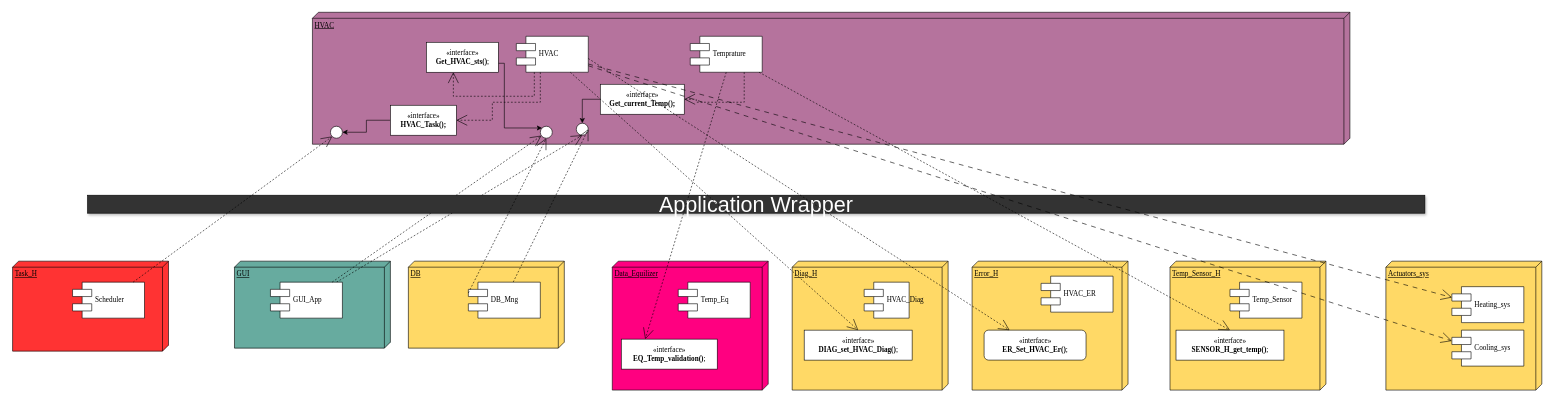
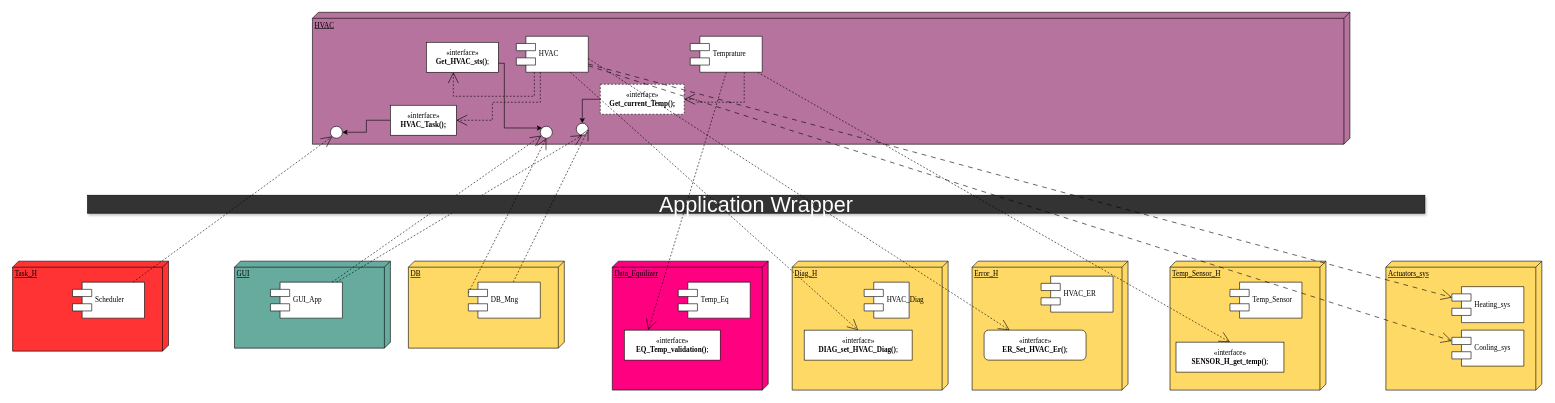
(642, 99) -> (642, 99)
(1230, 345) -> (1230, 357)
(669, 354) -> (672, 345)
